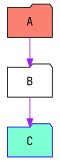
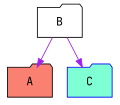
(30, 48) -> (47, 49)
